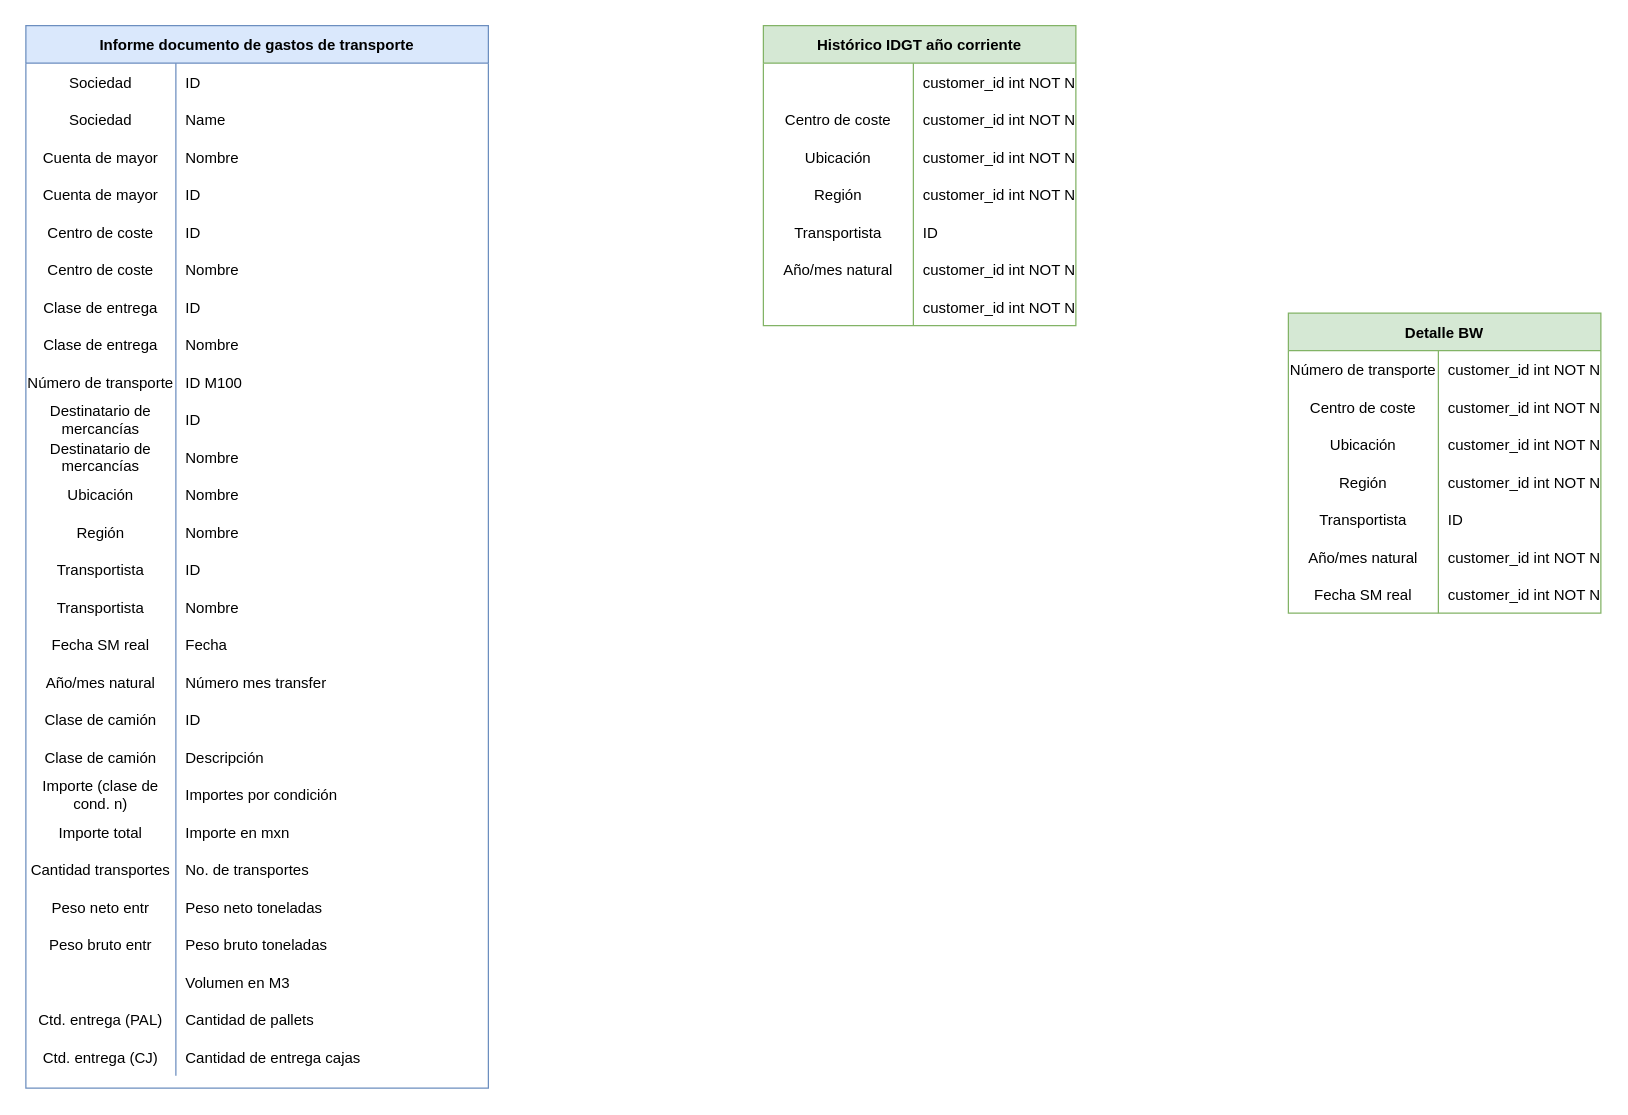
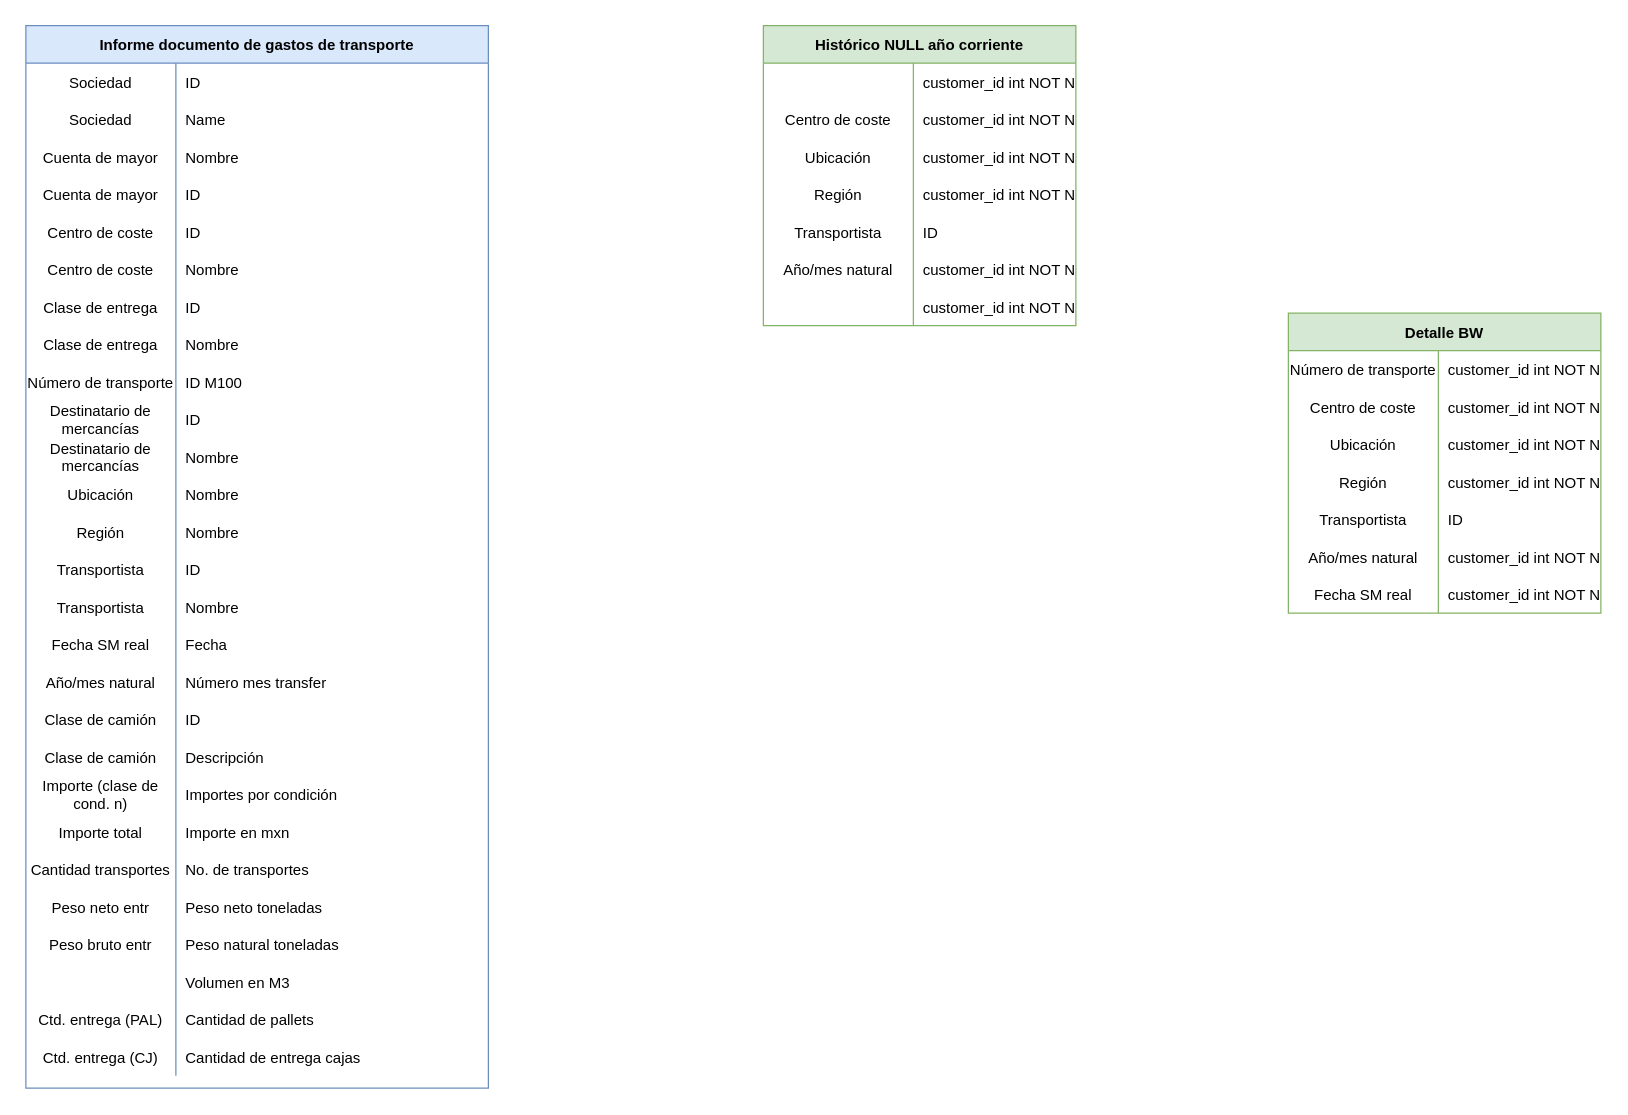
(919, 45) -> (919, 45)
(263, 945) -> (270, 945)
